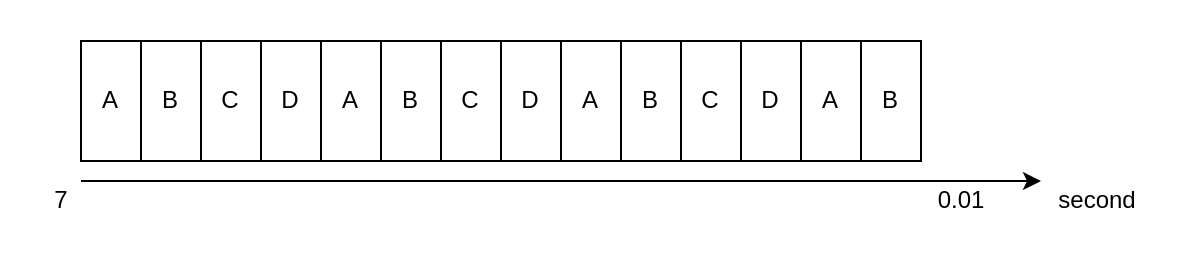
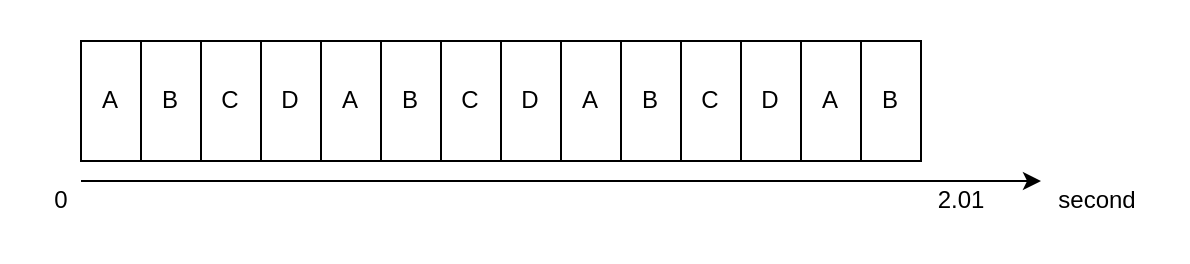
(62, 201) -> (62, 201)
(962, 201) -> (962, 201)
